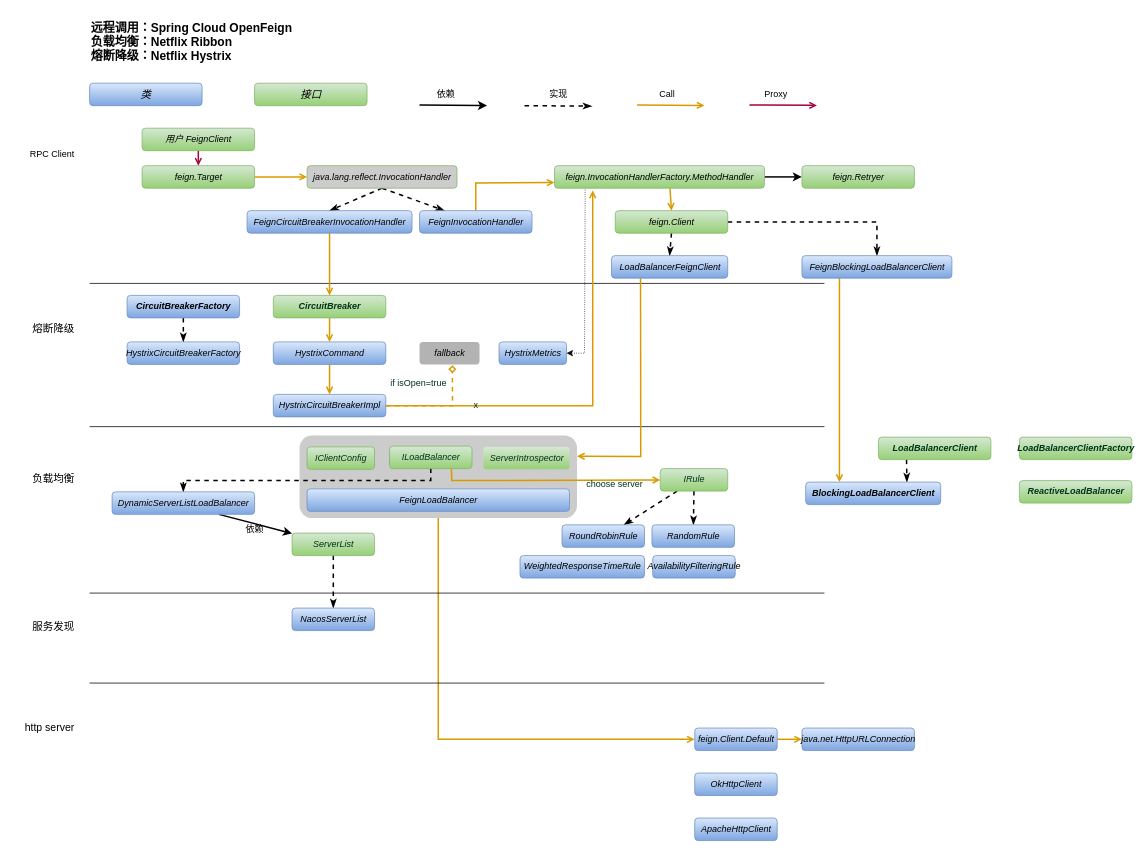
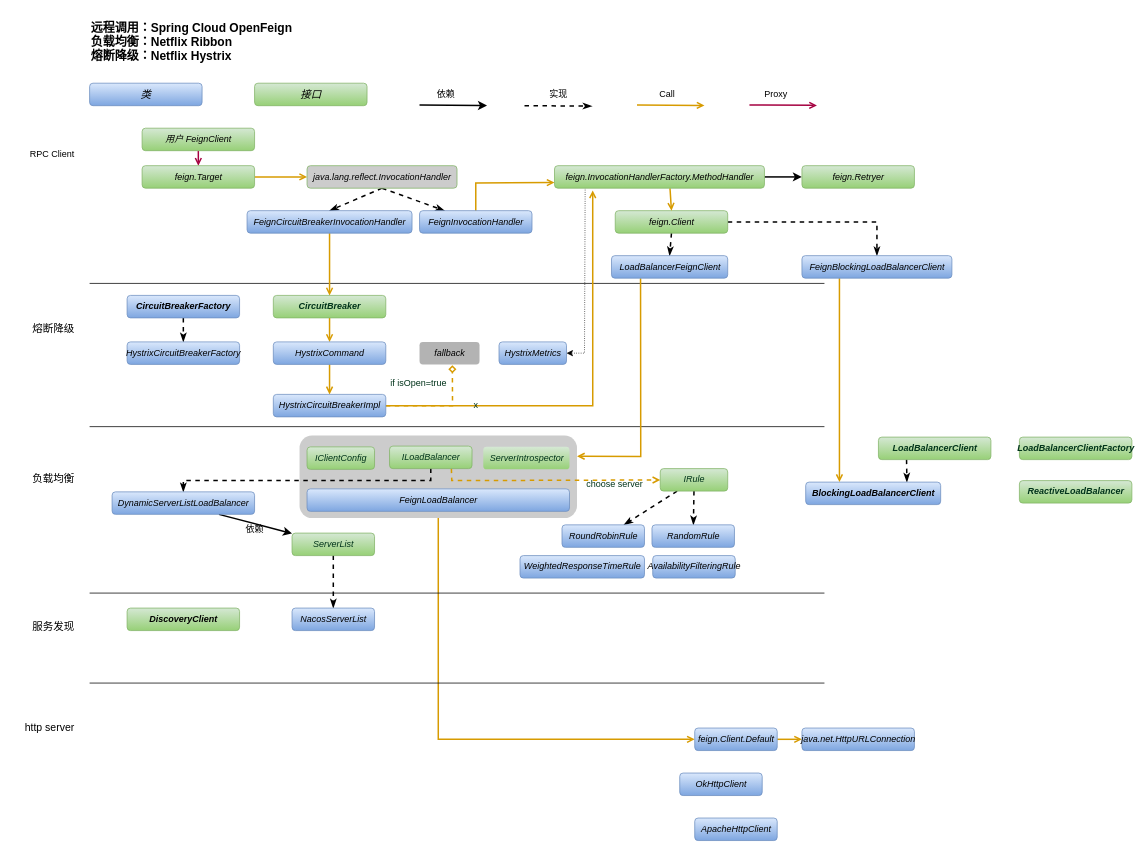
(549, 480) -> (549, 480)
none -> (183, 619)
(736, 784) -> (721, 784)
